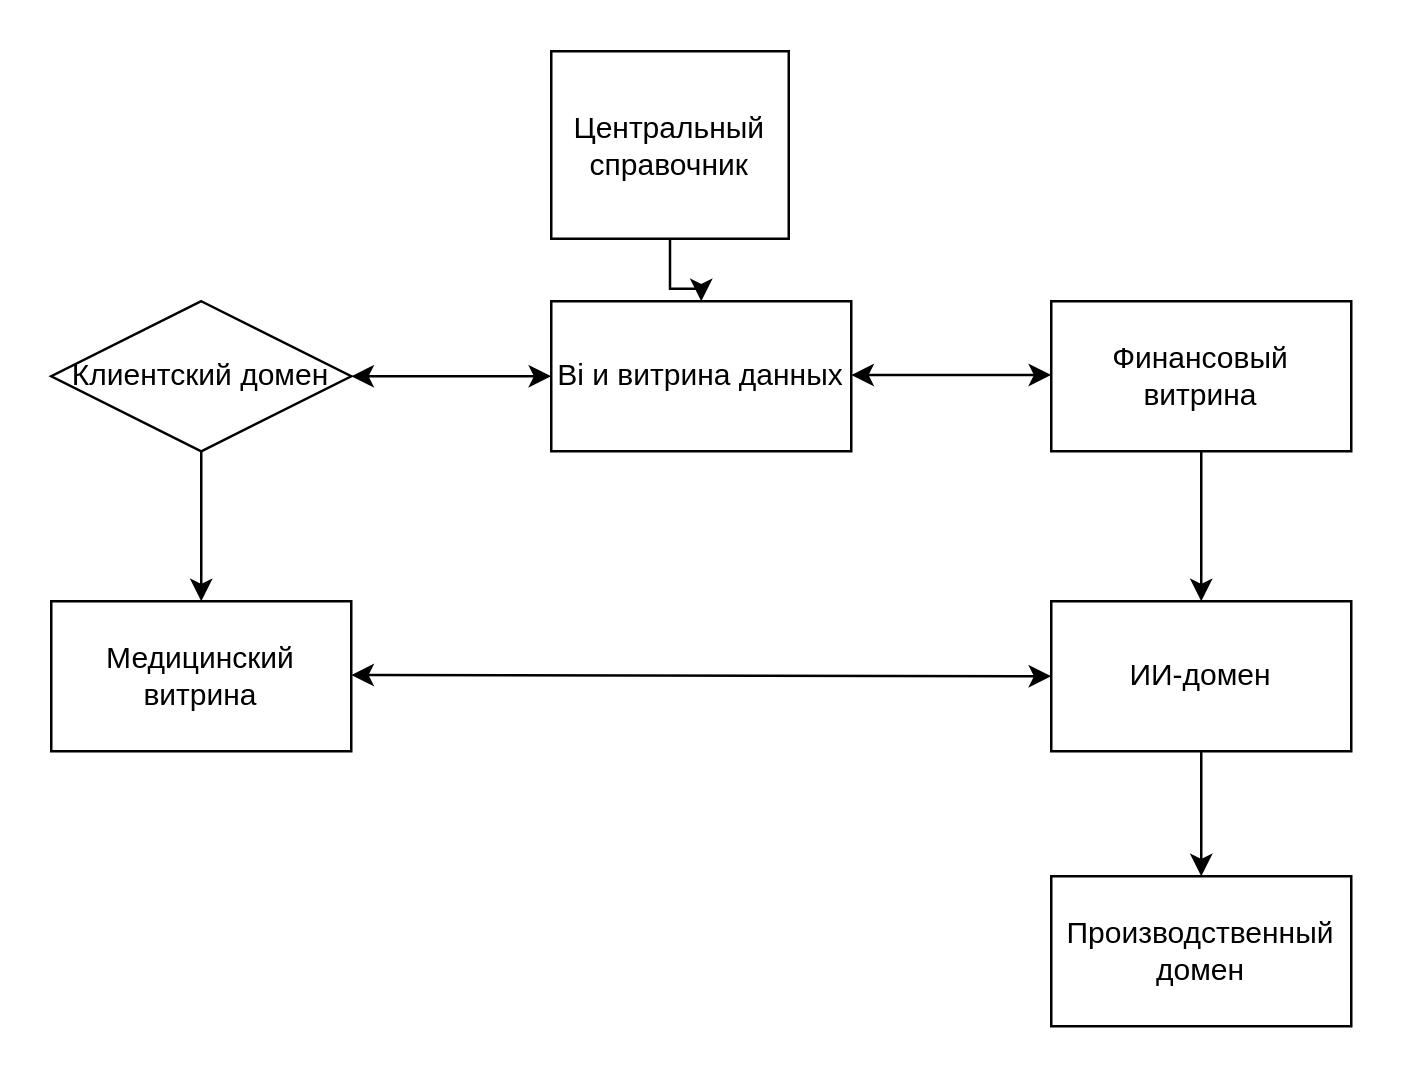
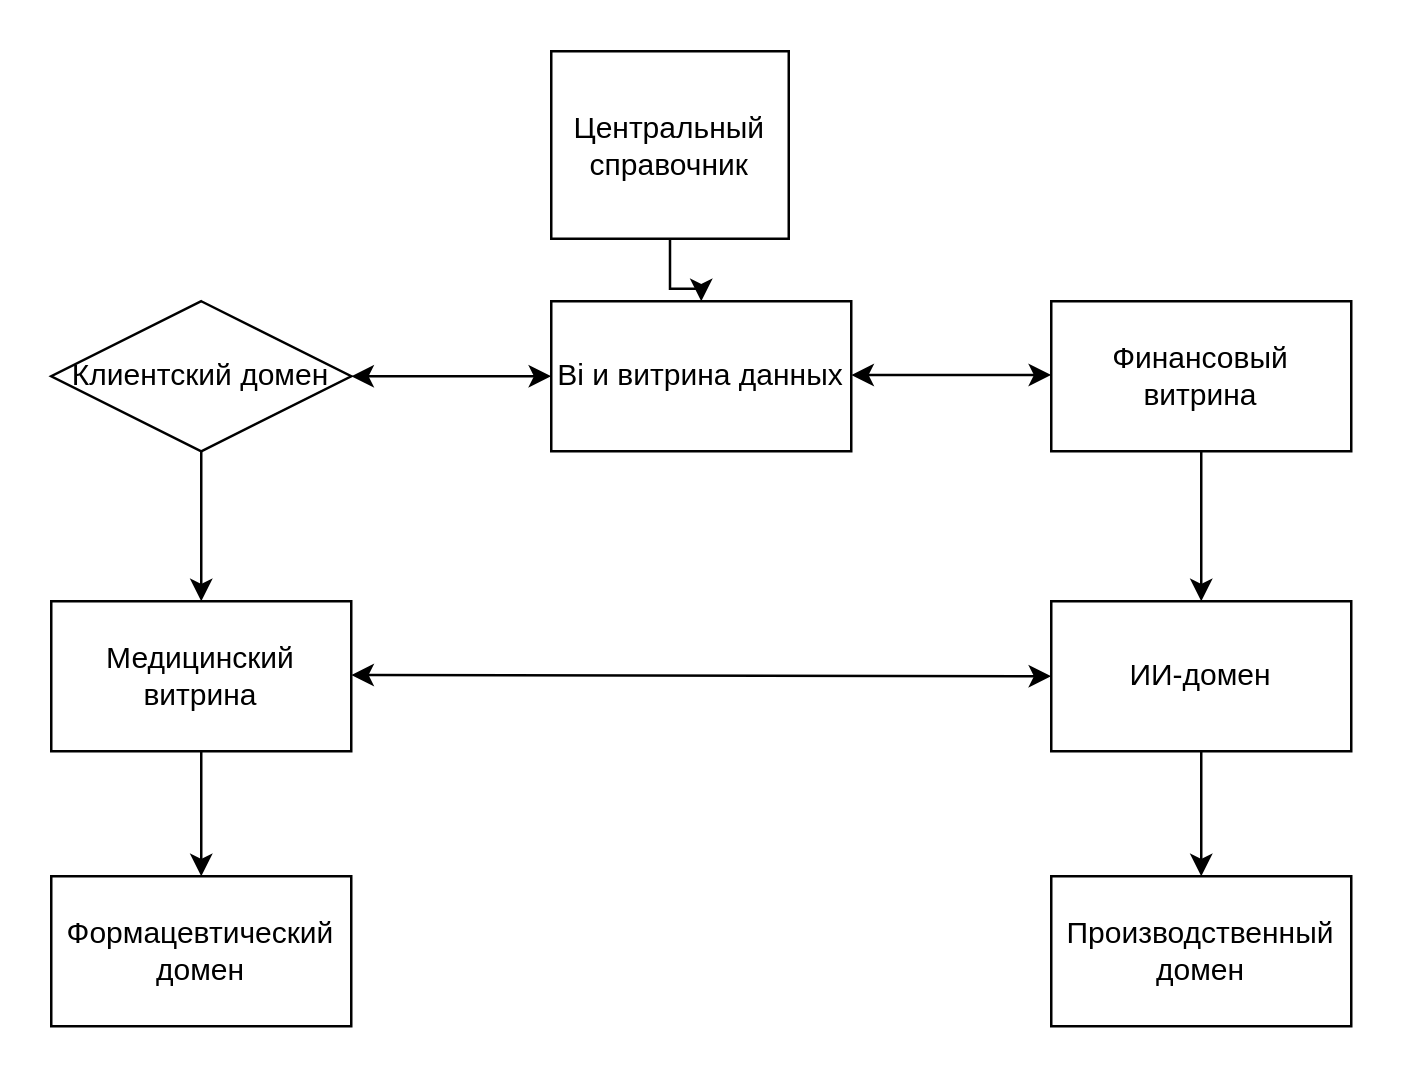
none -> (201, 805)
none -> (201, 951)
